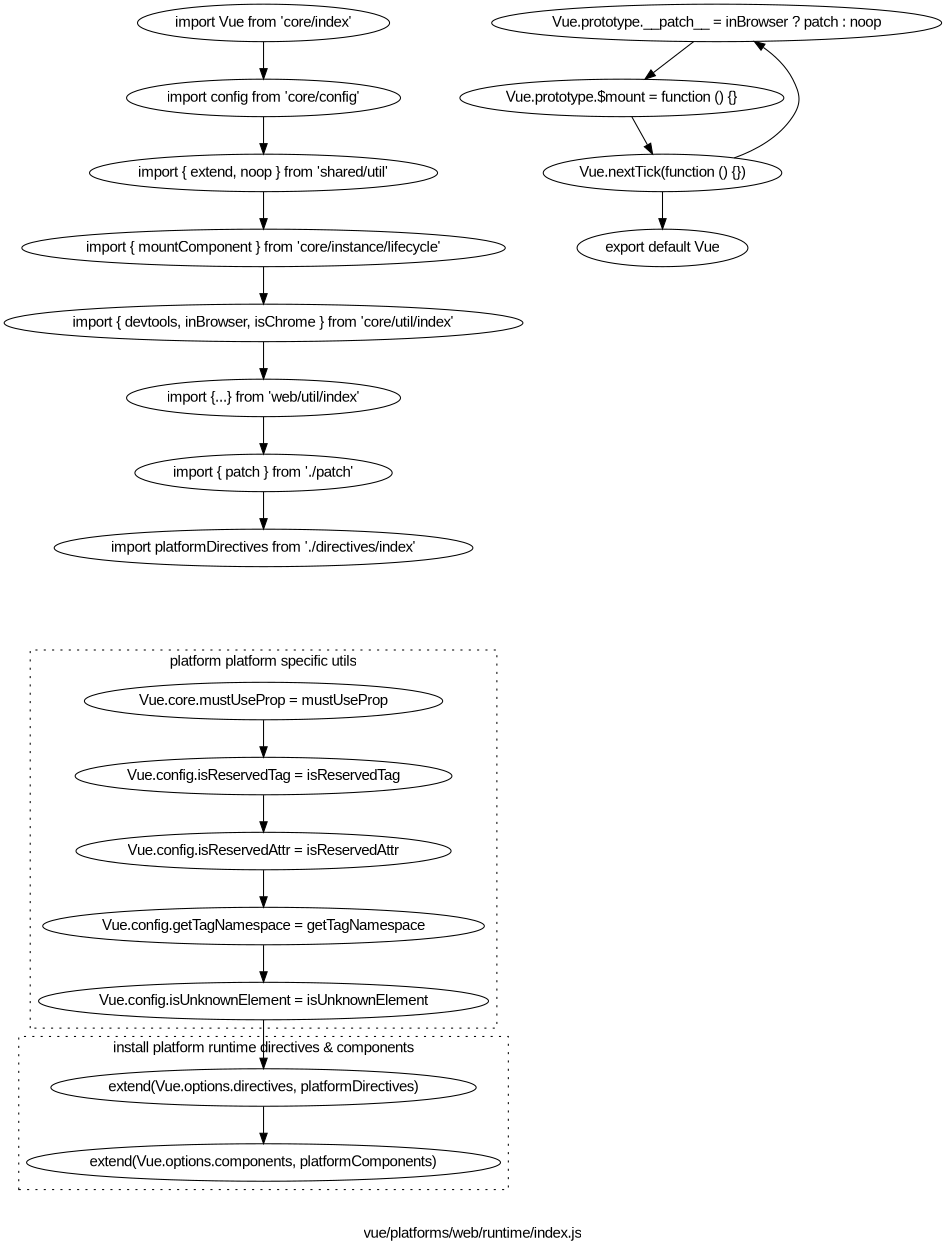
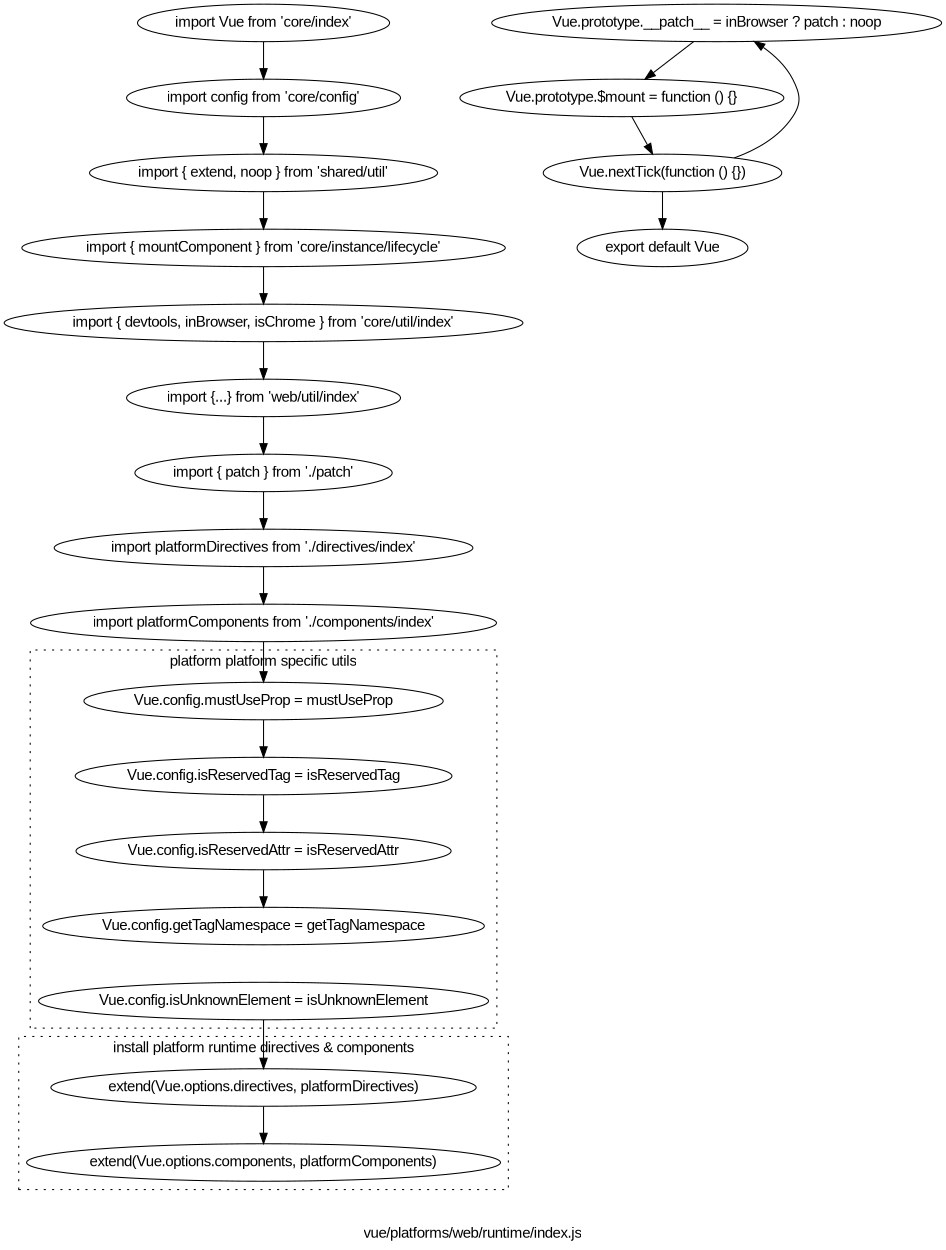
none -> (264, 623)
(264, 701) -> (264, 701)
(264, 958) -> none
